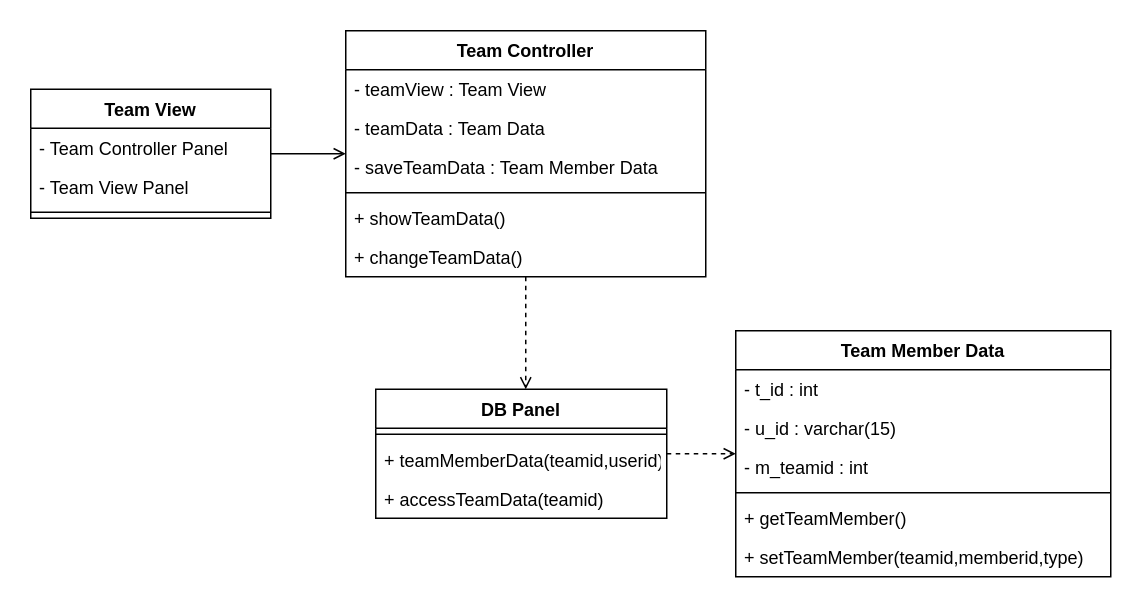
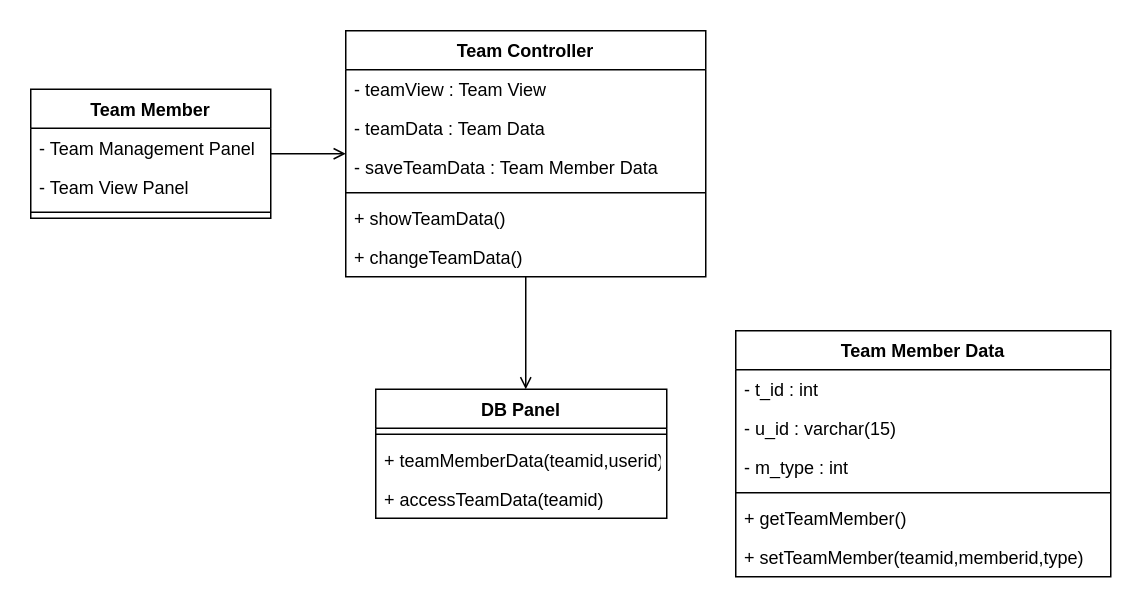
(150, 110) -> (150, 110)
(141, 149) -> (146, 149)
(526, 332) -> (526, 332)
(699, 454) -> none
(811, 468) -> (803, 468)
